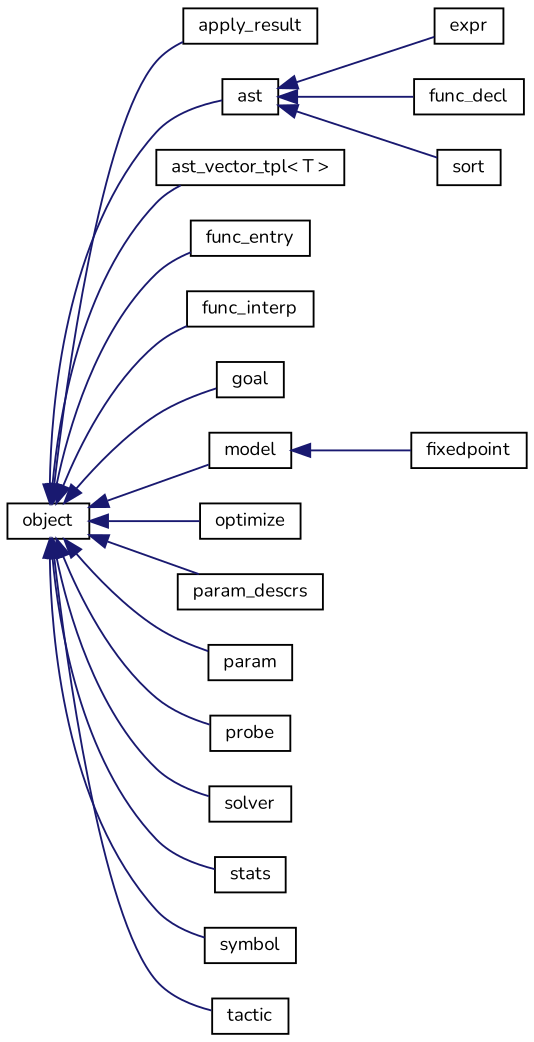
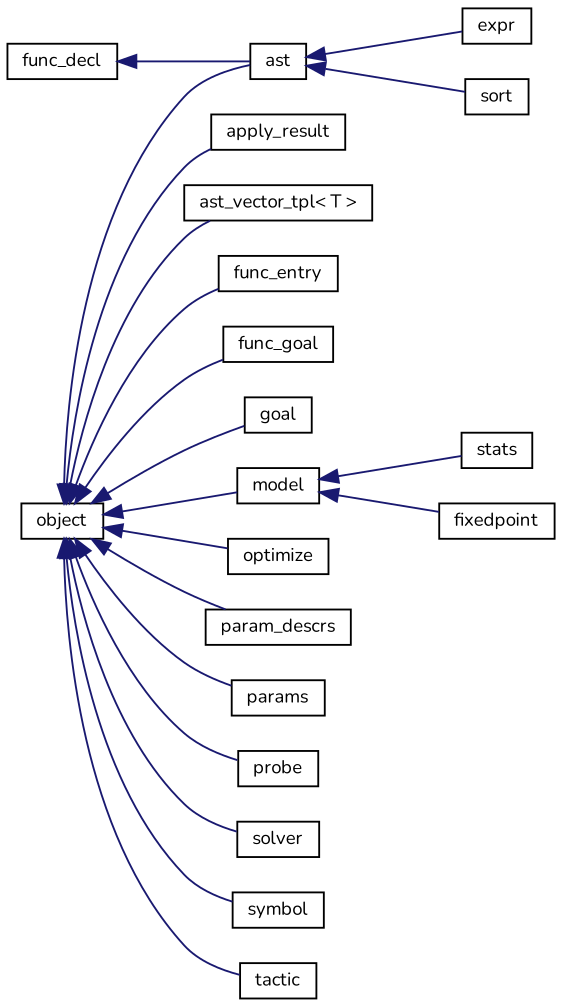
(355, 97) -> (193, 61)
(250, 309) -> (278, 344)
(250, 663) -> (278, 698)
(94, 738) -> (400, 466)
